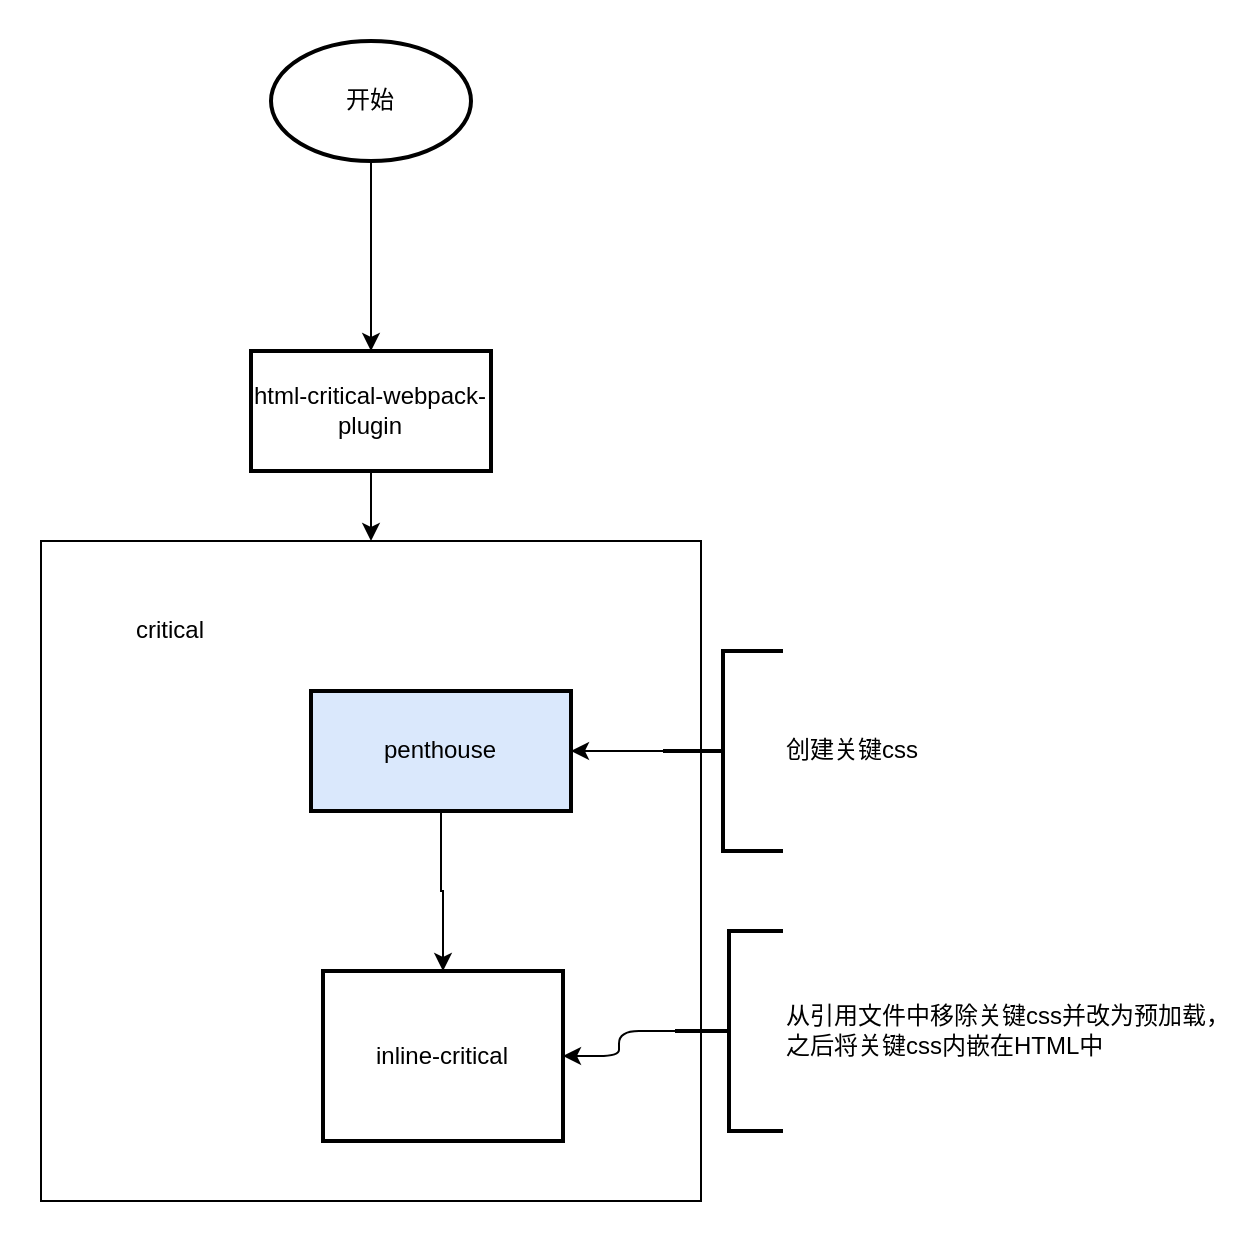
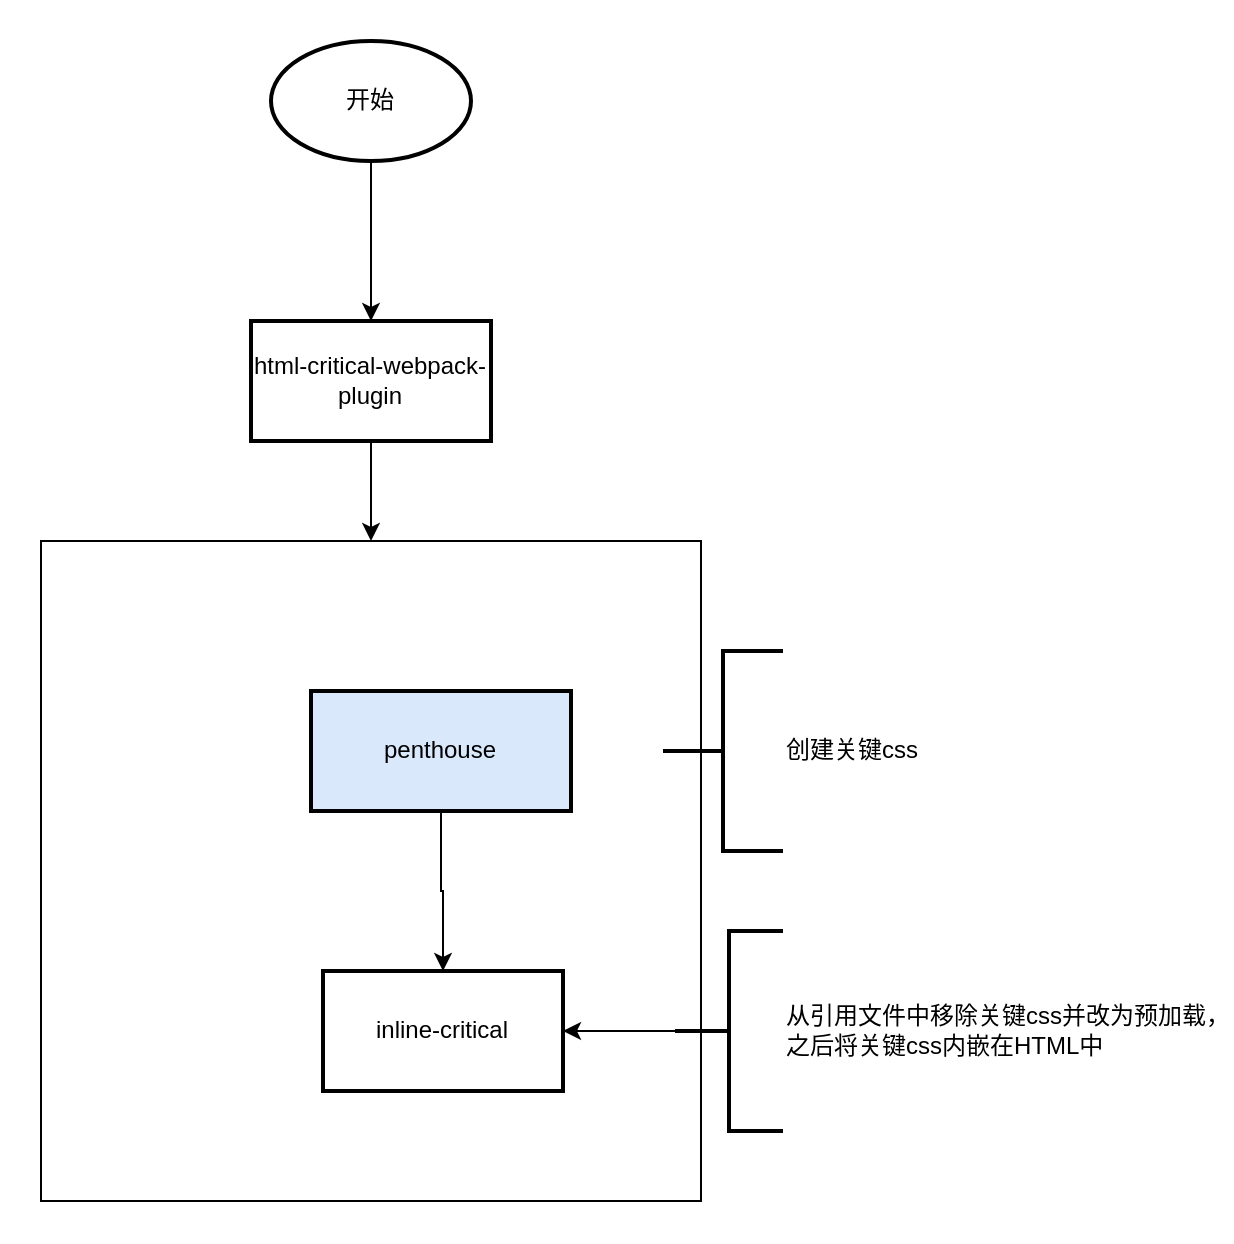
(371, 411) -> (371, 381)
(171, 631) -> none
(624, 751) -> none
(443, 1056) -> (443, 1031)
